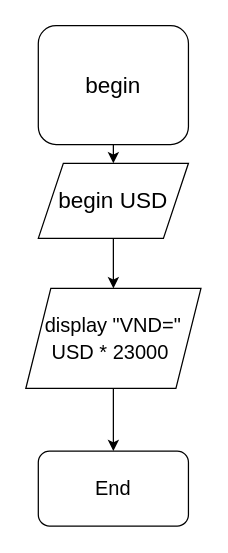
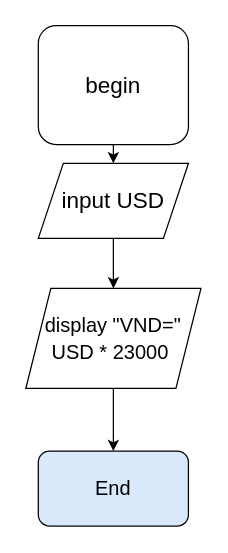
(113, 201) -> (113, 201)
(113, 488) -> (113, 488)
